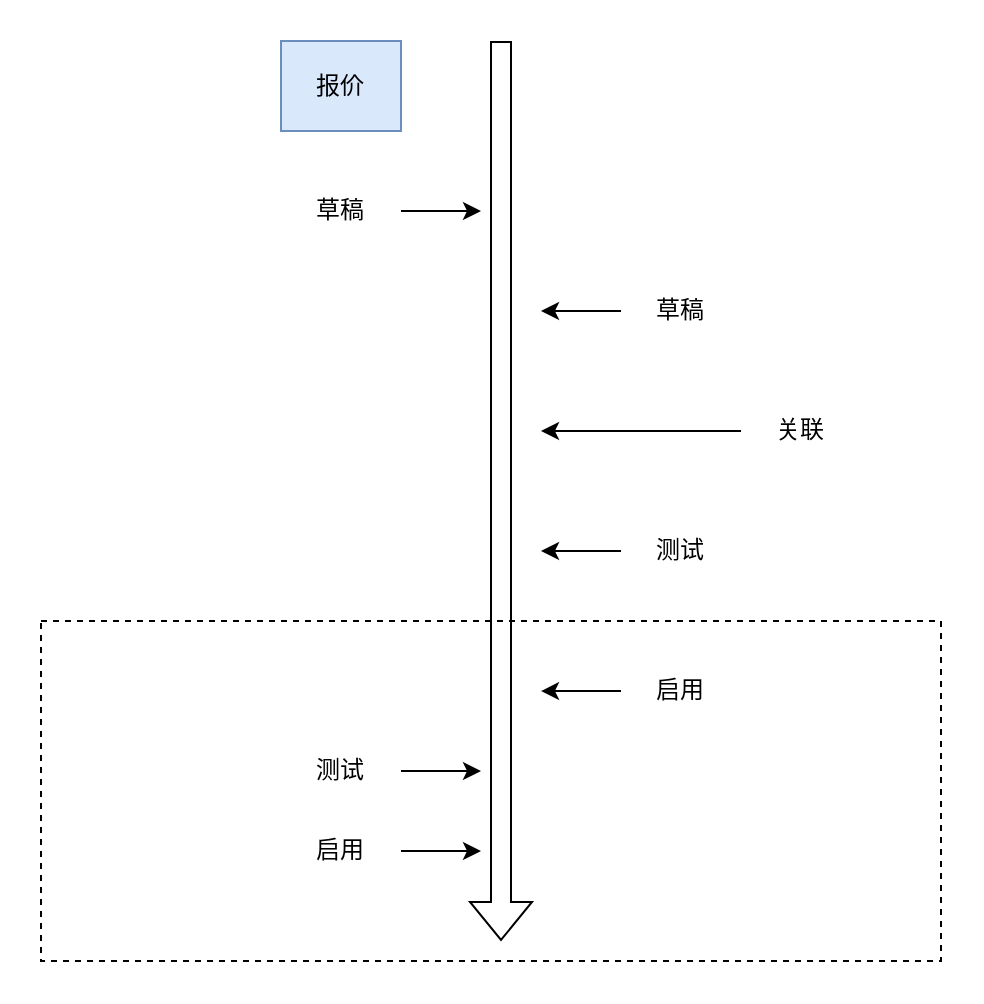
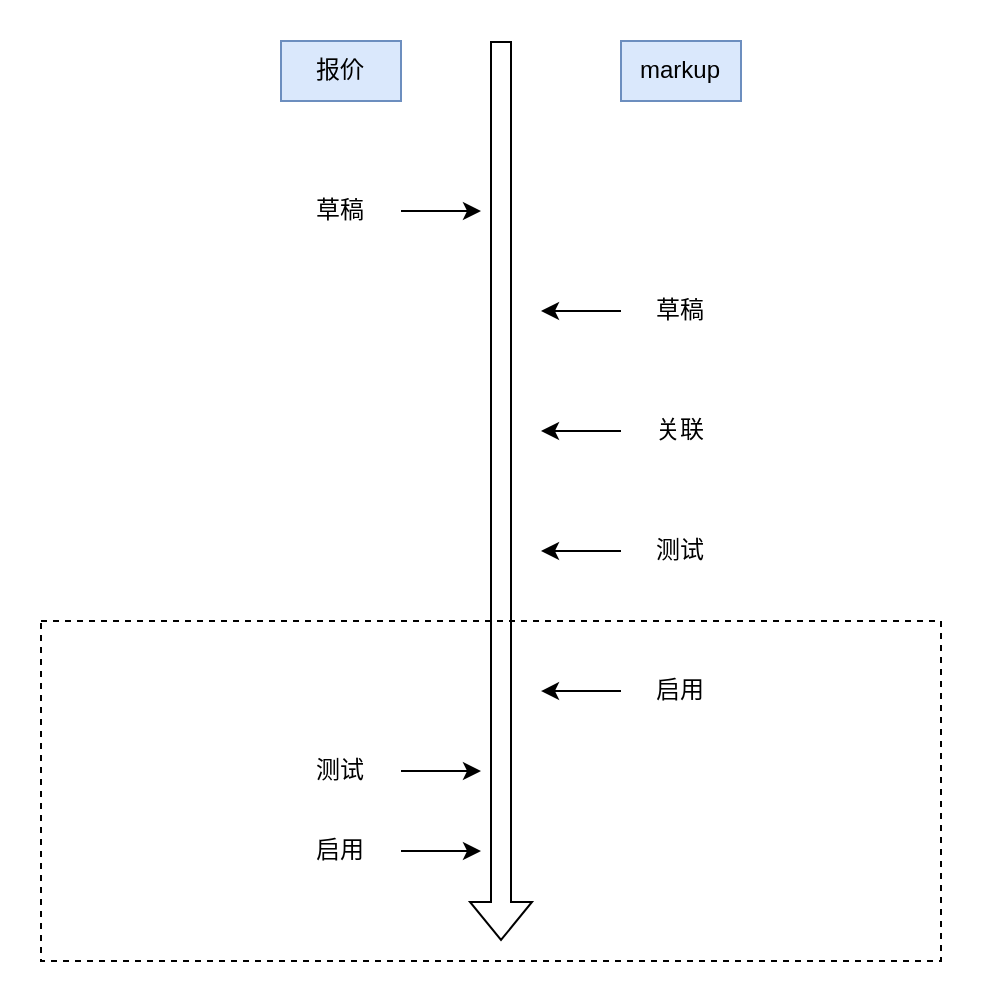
none -> (681, 71)
(341, 86) -> (341, 71)
(801, 431) -> (681, 431)
